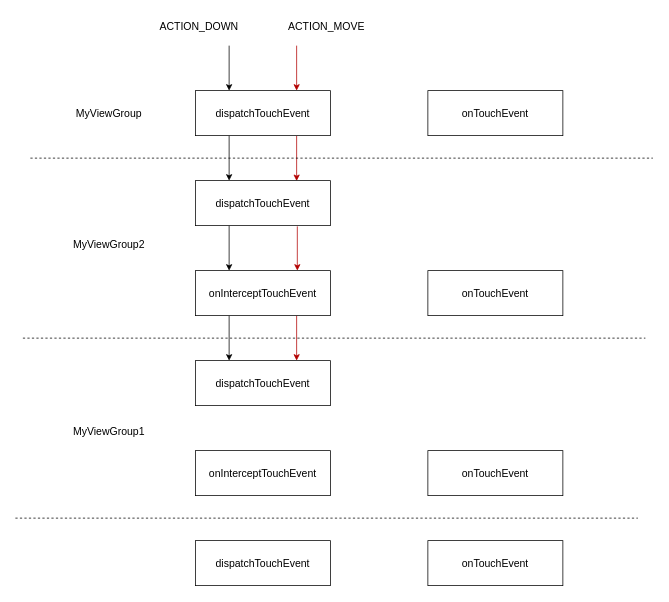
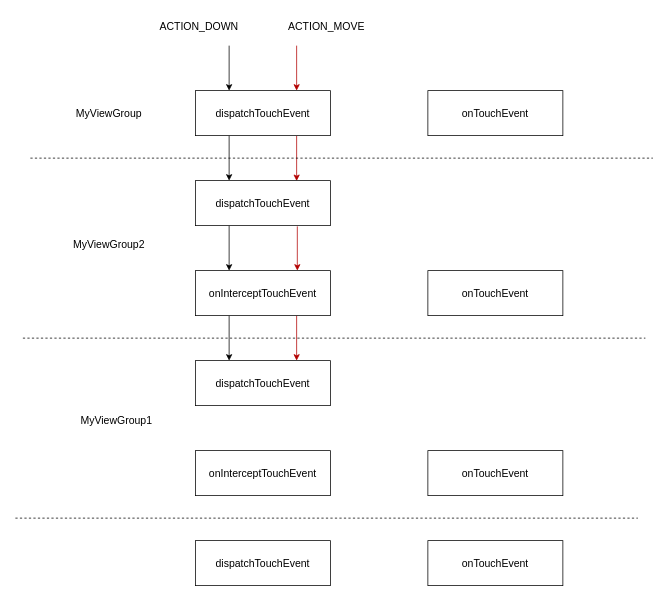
(109, 432) -> (117, 420)
